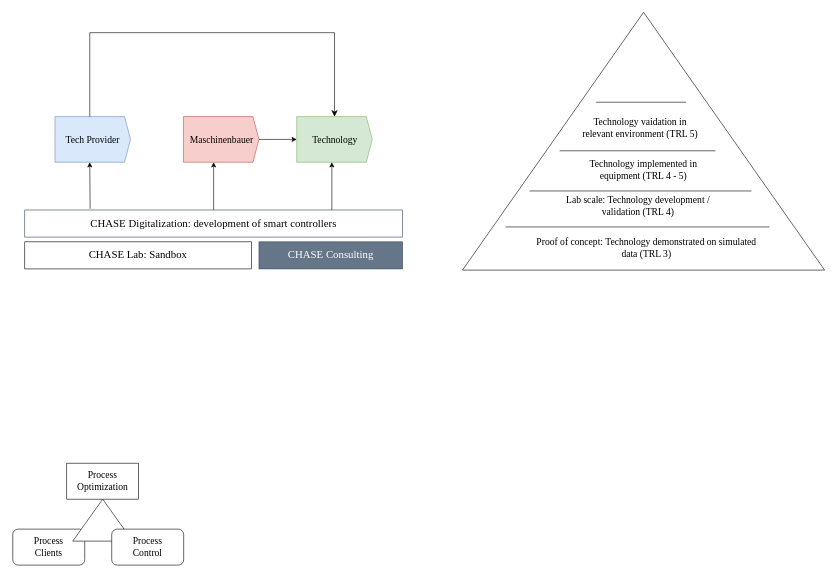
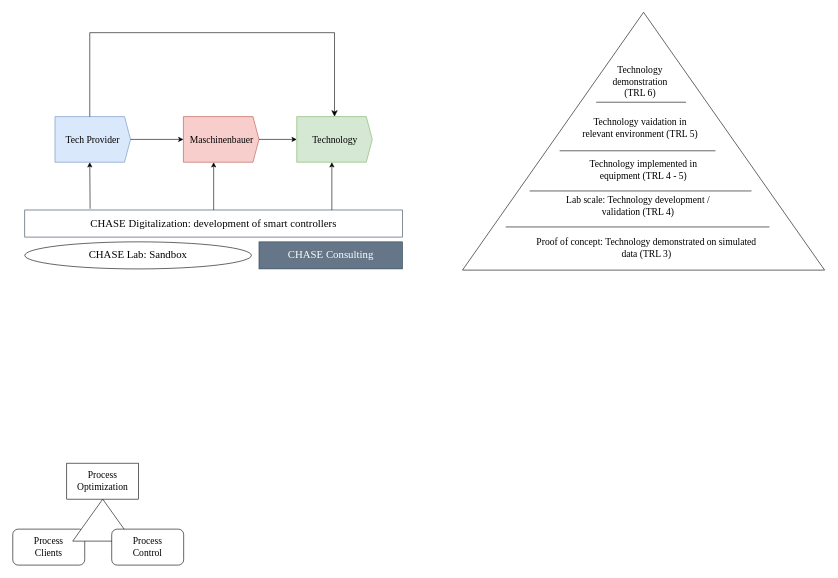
none -> (640, 81)
none -> (154, 140)
(138, 256) -> (138, 256)
